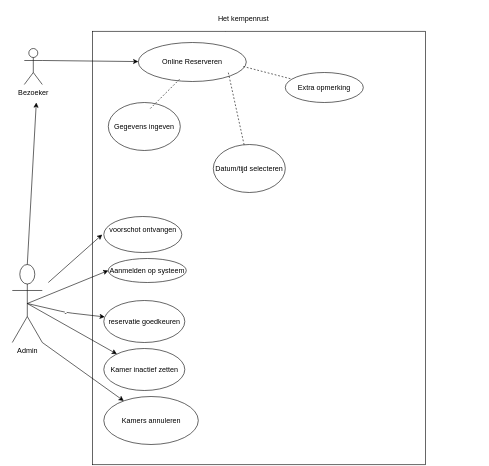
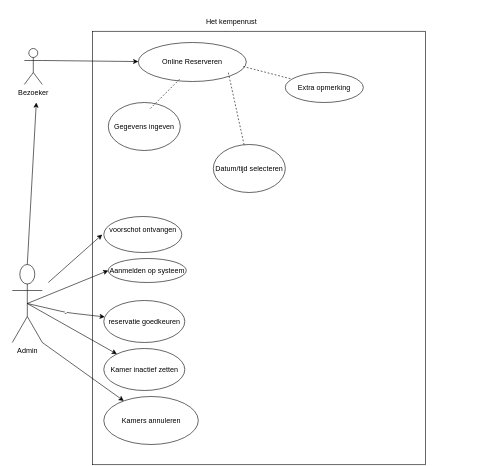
(243, 18) -> (231, 21)
